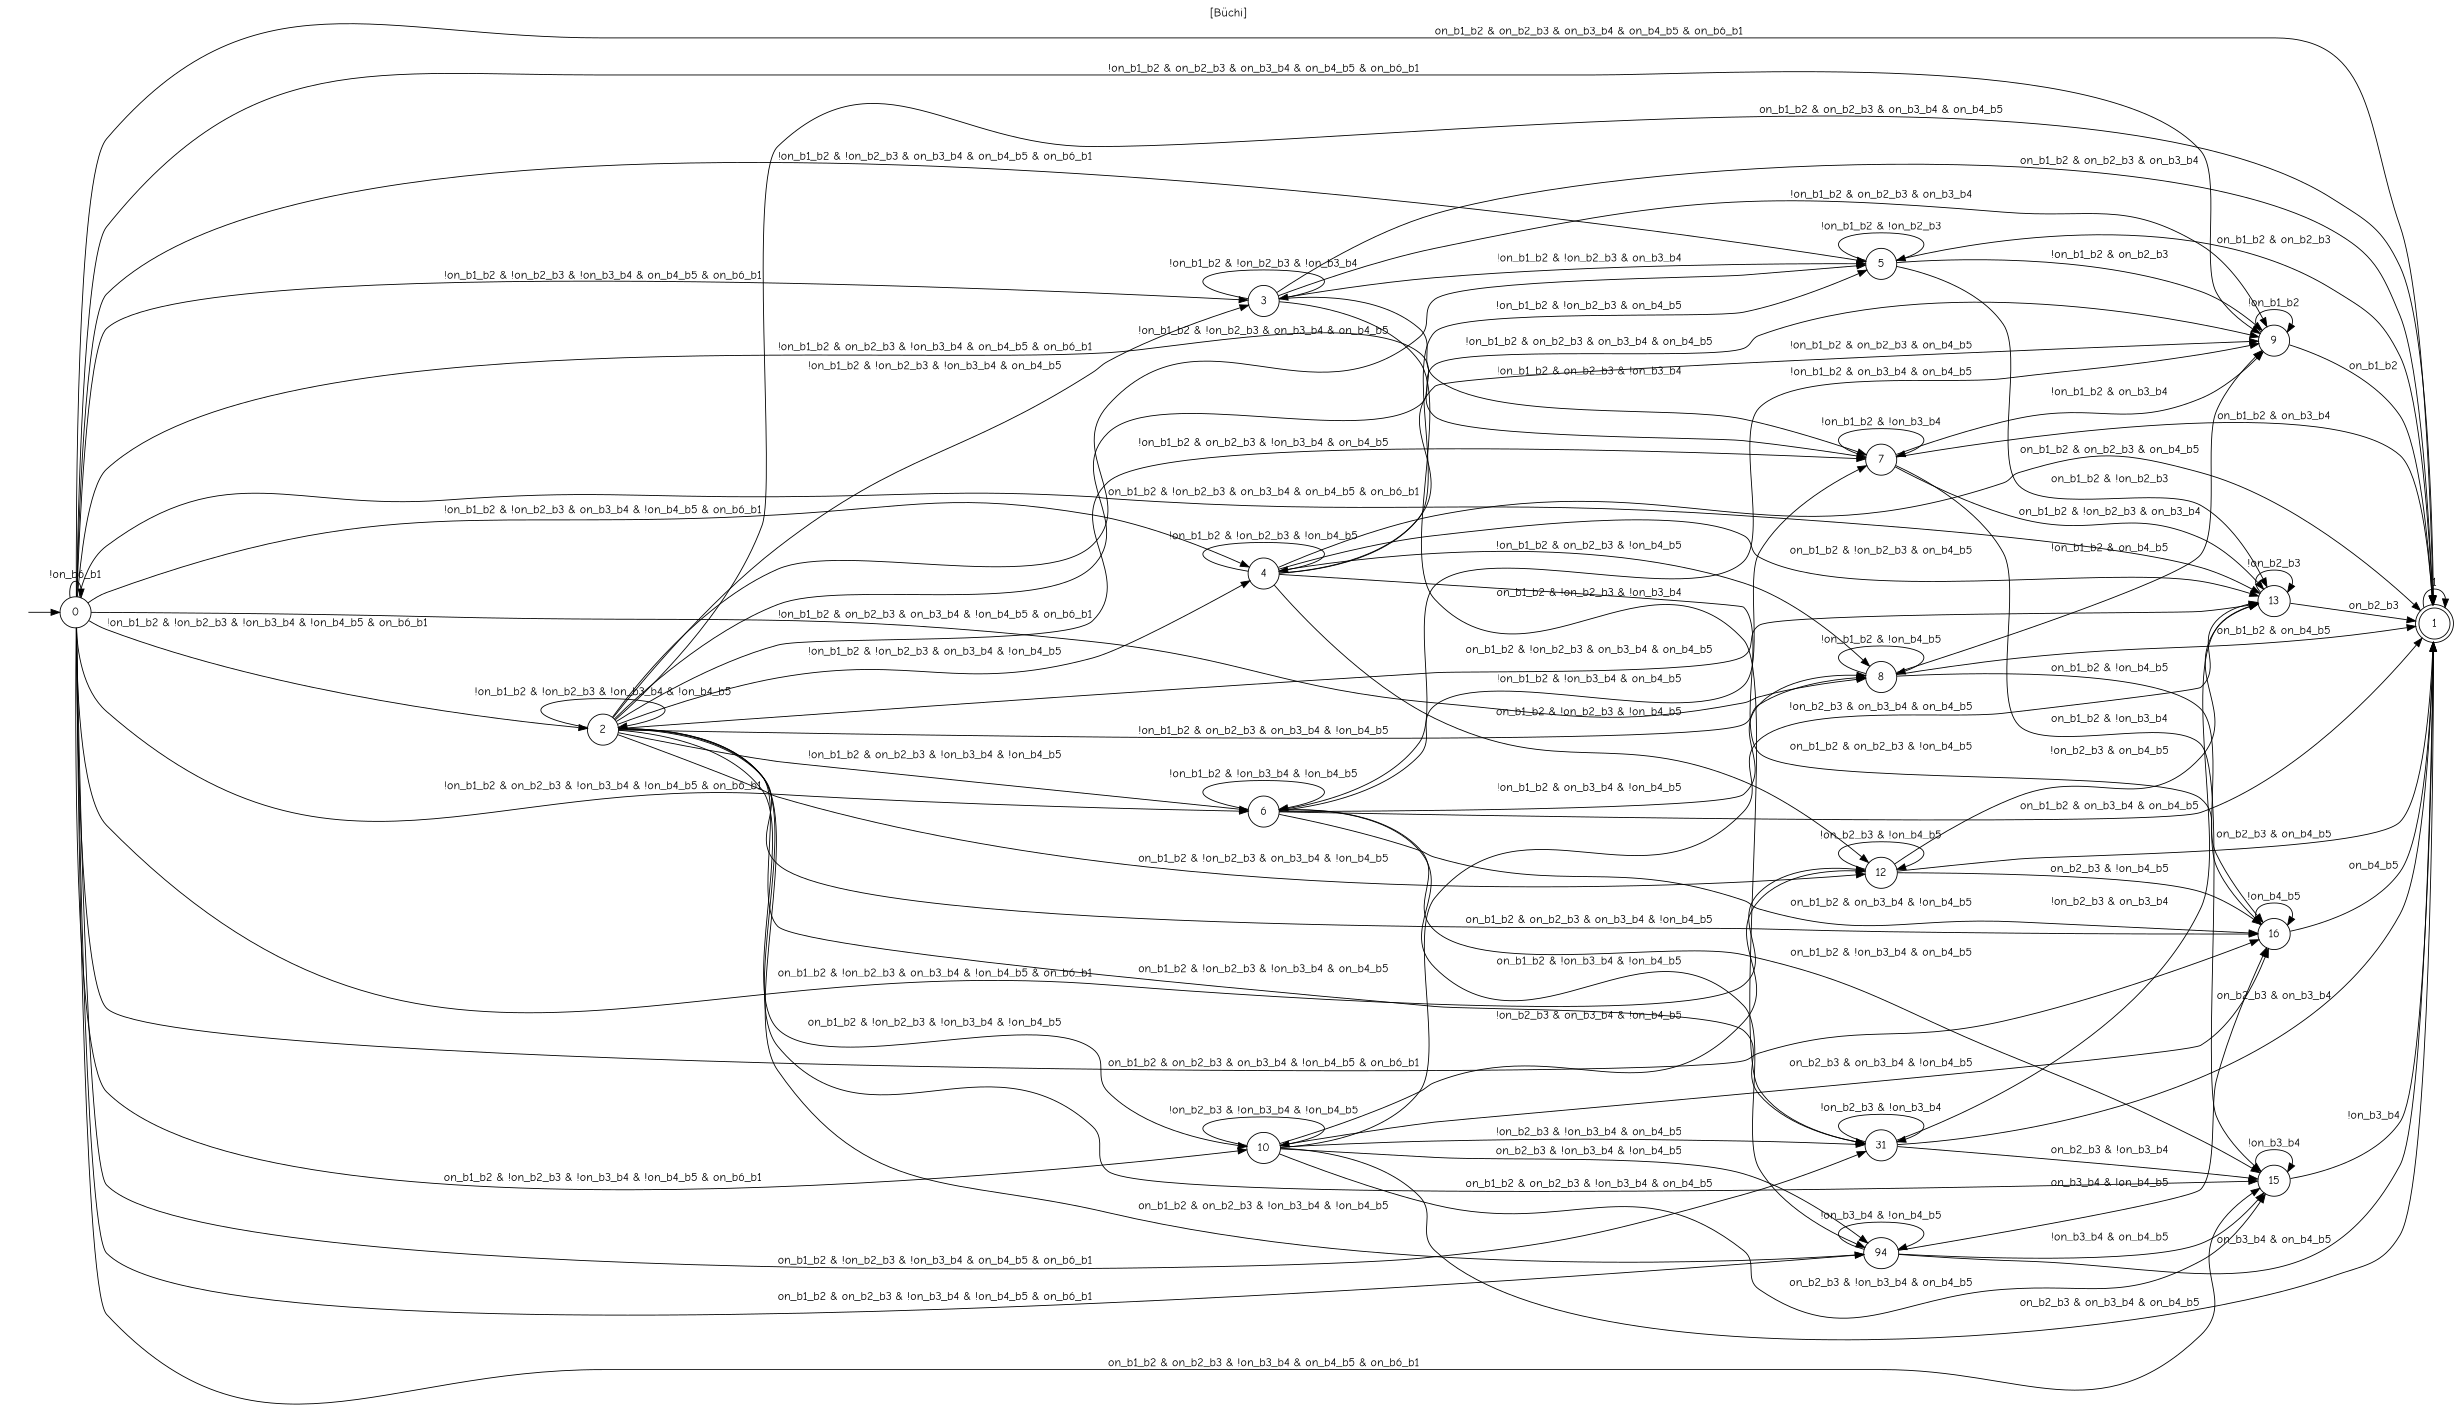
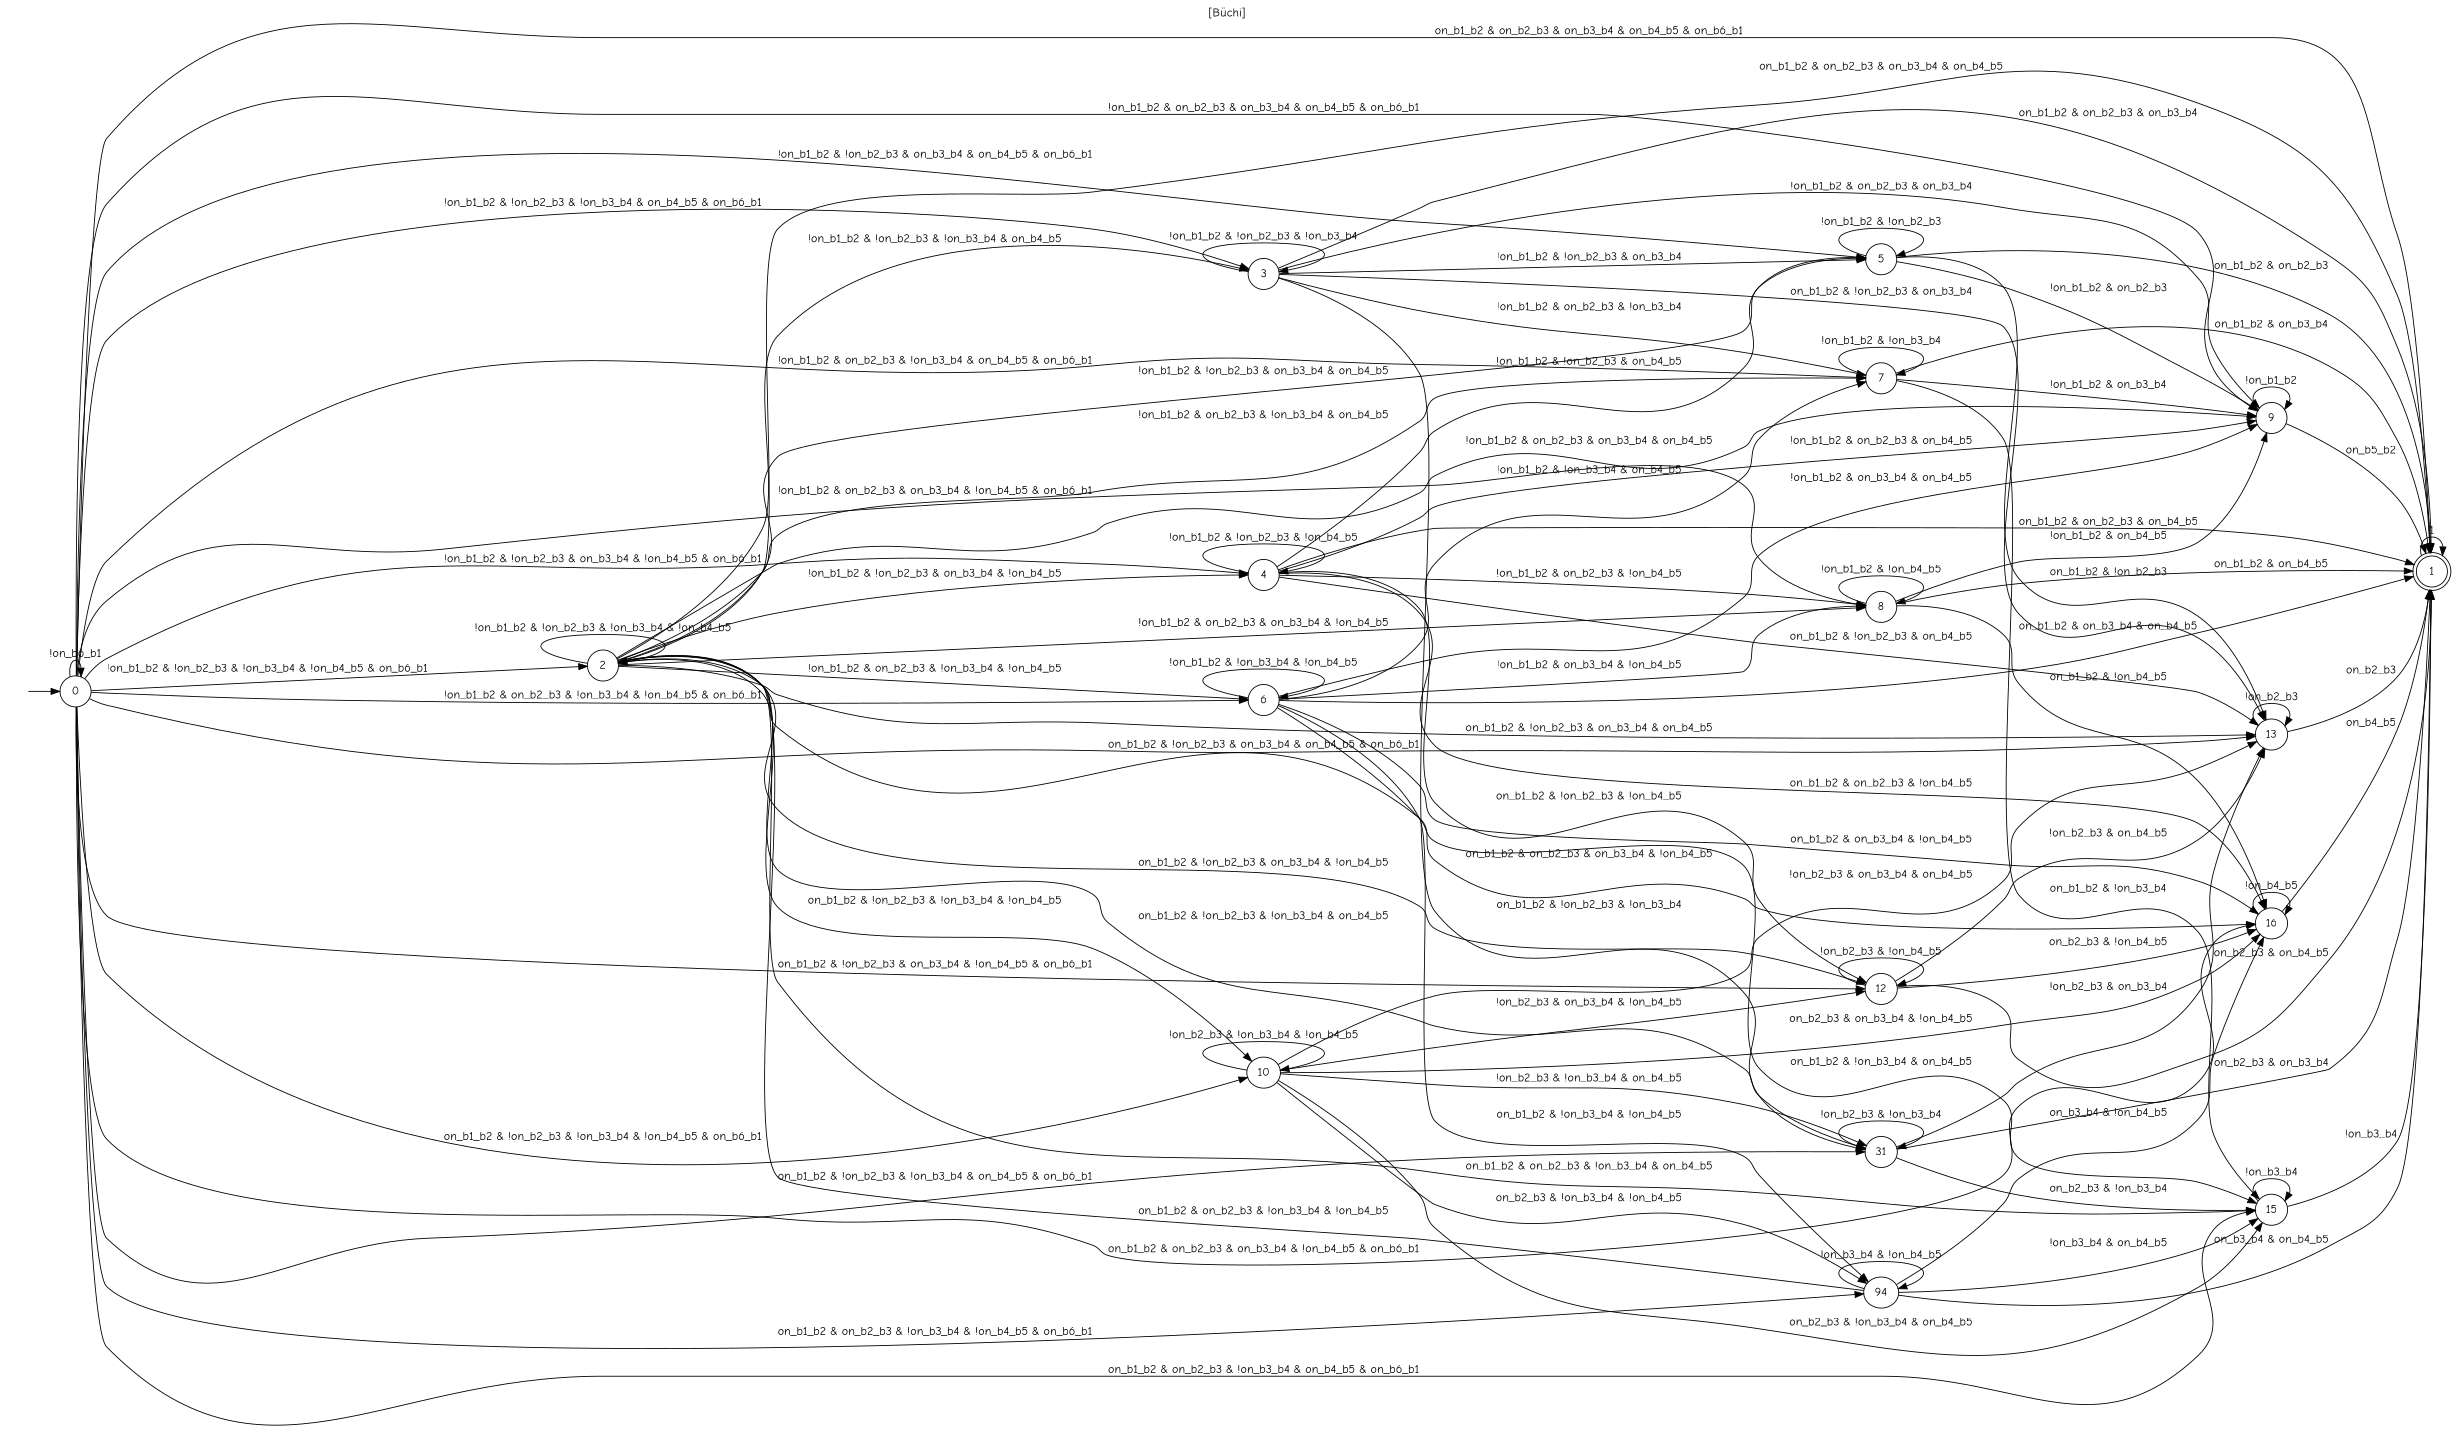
(2374, 366) -> (2371, 450)
(2080, 525) -> (1932, 312)
(1070, 1205) -> (1002, 1209)
(2107, 1322) -> none
